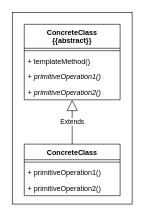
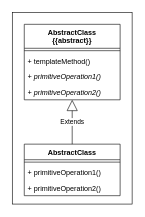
(72, 32) -> (72, 32)
(72, 152) -> (72, 152)
